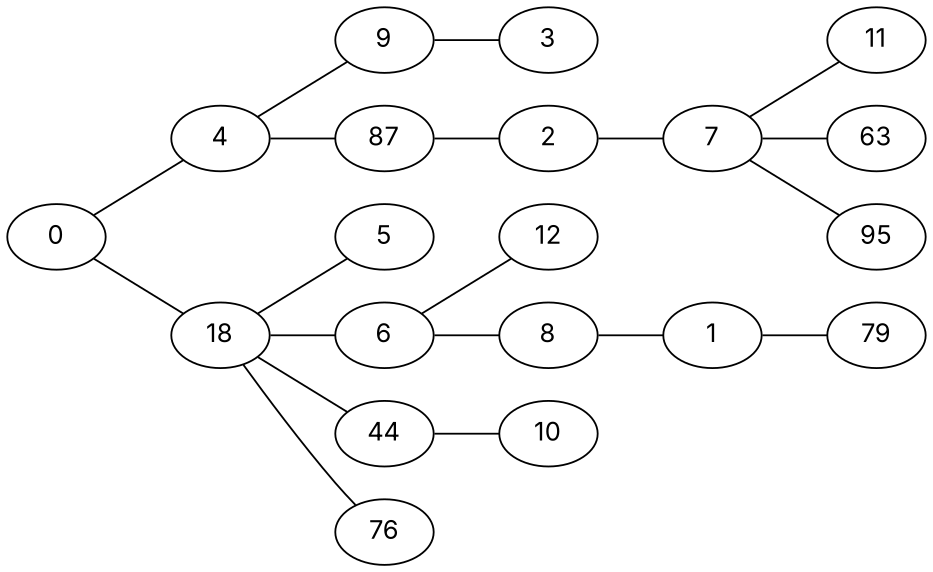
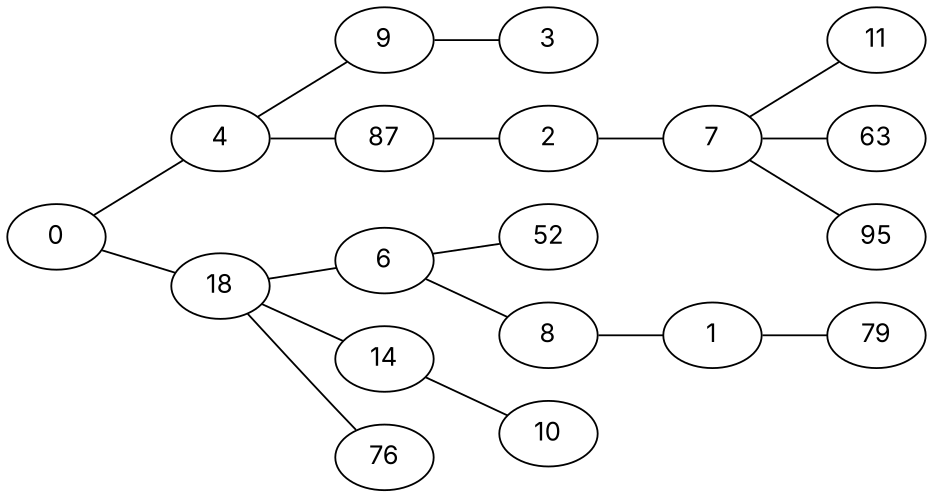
(384, 237) -> none
(548, 237) -> (548, 237)
(384, 434) -> (384, 359)
